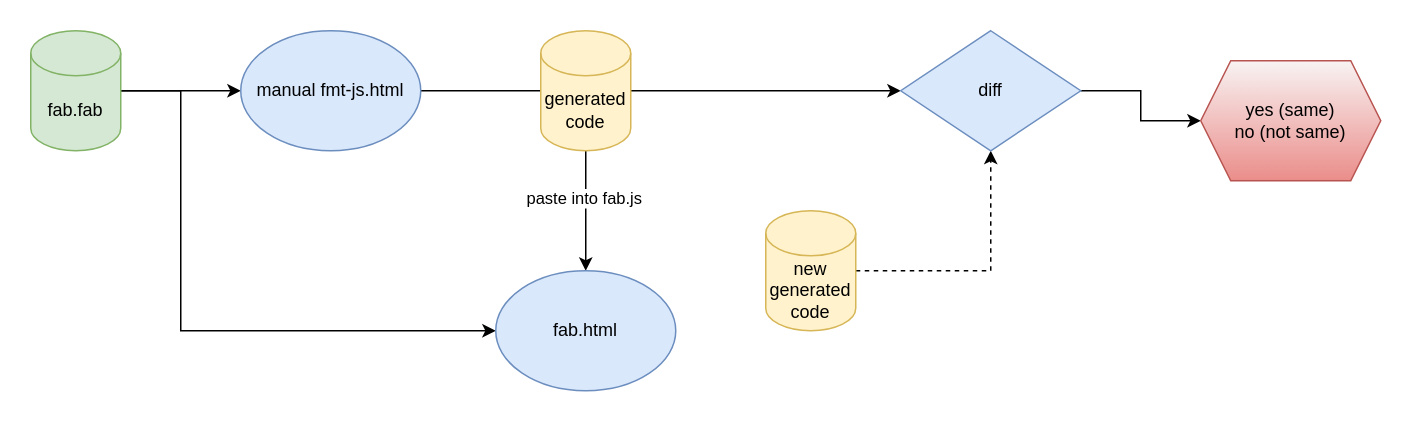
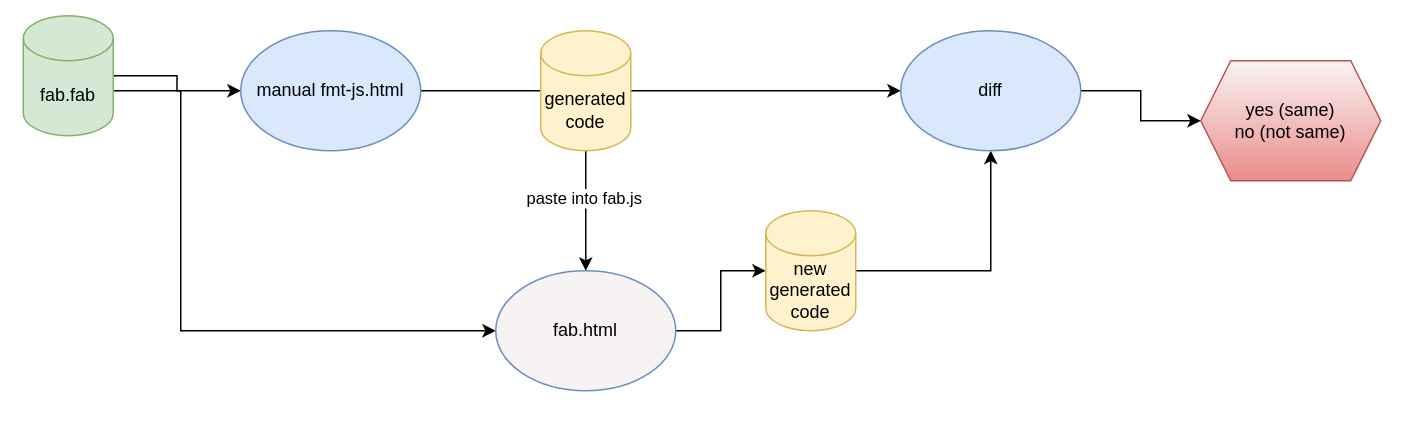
(76, 91) -> (68, 76)
(991, 91) -> (991, 91)
(979, 271) -> (979, 271)
none -> (721, 306)
(586, 331) -> (586, 331)
